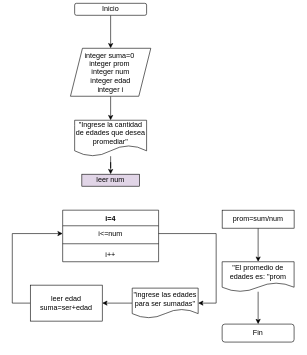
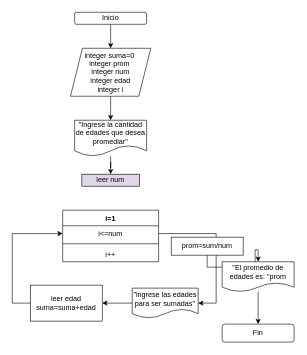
(111, 9) -> (111, 18)
(110, 218) -> (110, 218)
(258, 219) -> (207, 246)
(66, 303) -> (66, 303)
